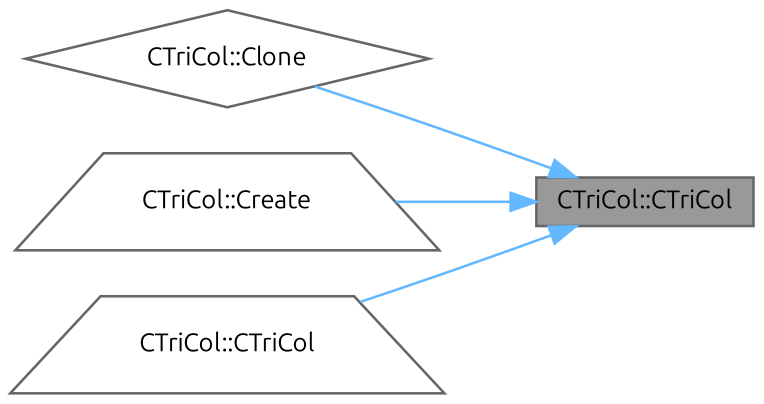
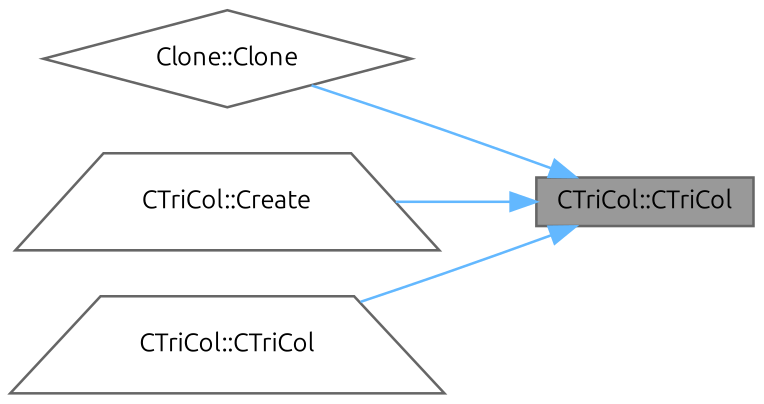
(227, 59) -> (227, 59)
